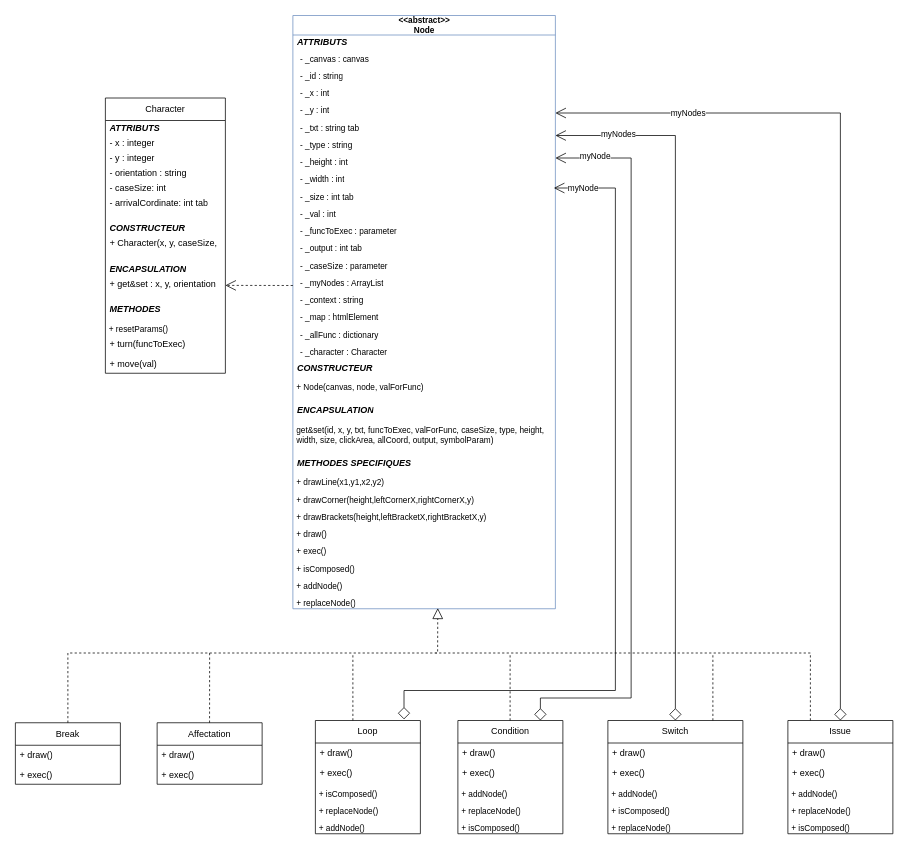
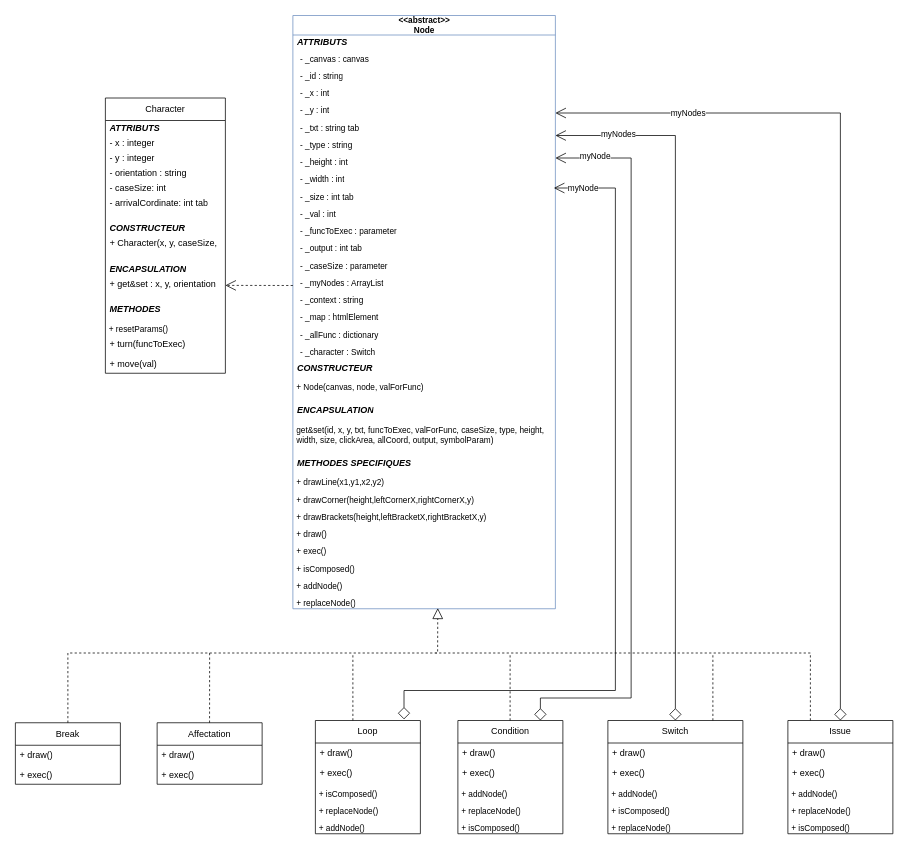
(352, 352) -> (344, 352)
